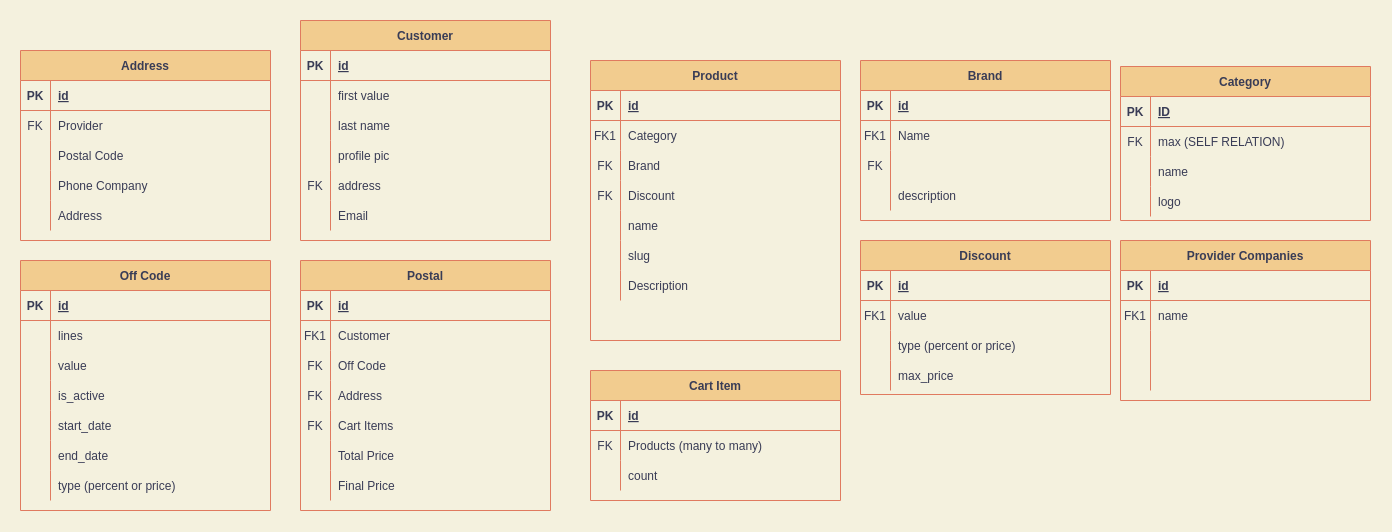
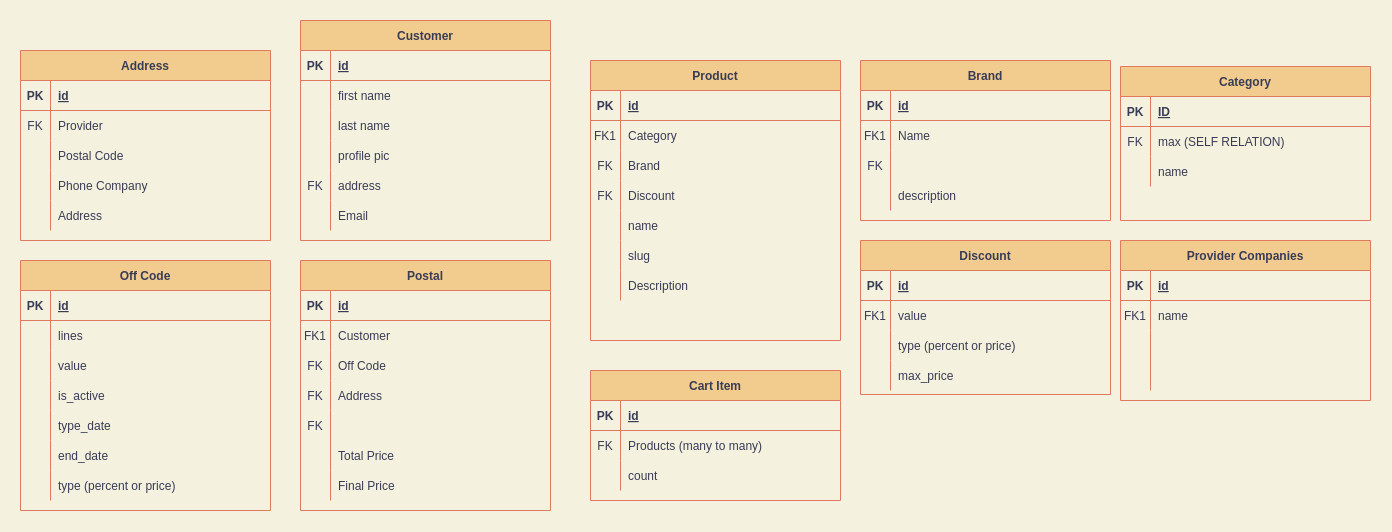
(370, 96) -> (368, 96)
(1261, 202) -> none
(92, 426) -> (88, 426)
(441, 426) -> none
